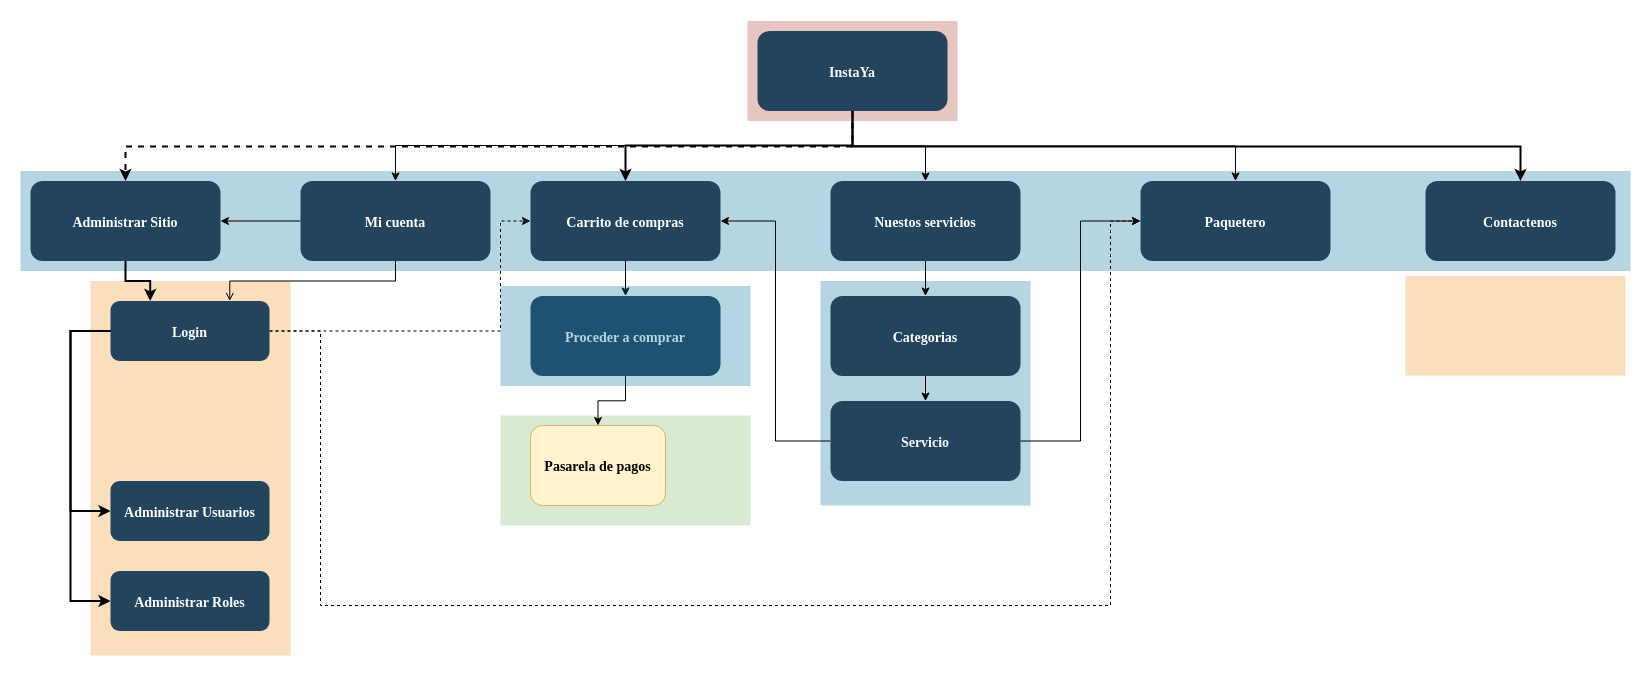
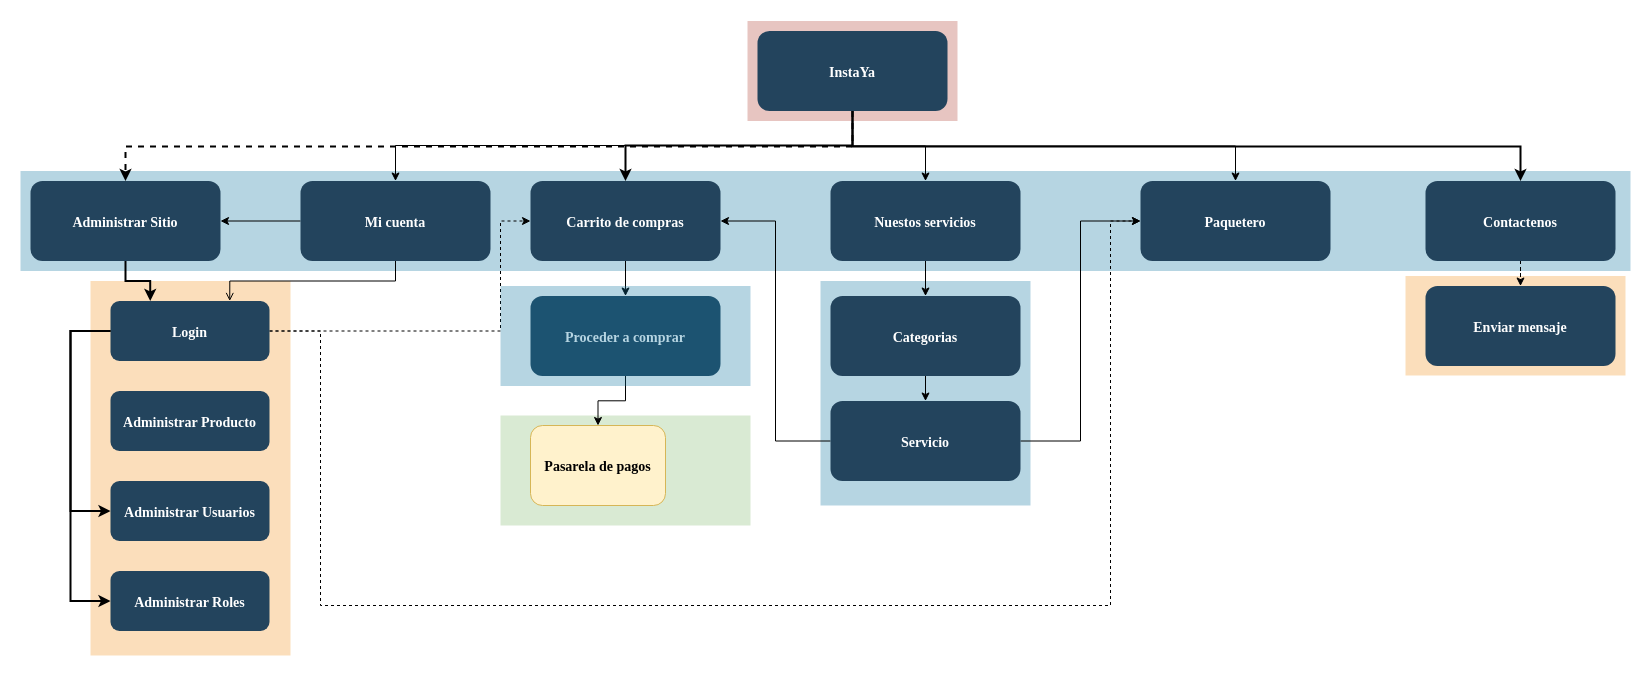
none -> (1521, 277)
none -> (1521, 326)
none -> (190, 421)
